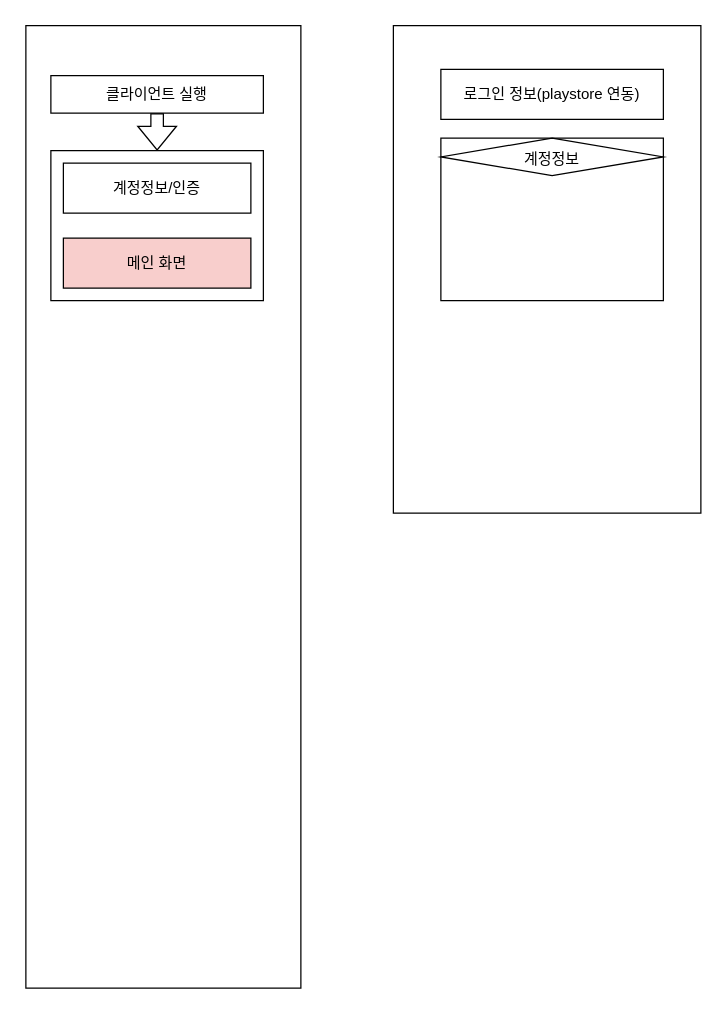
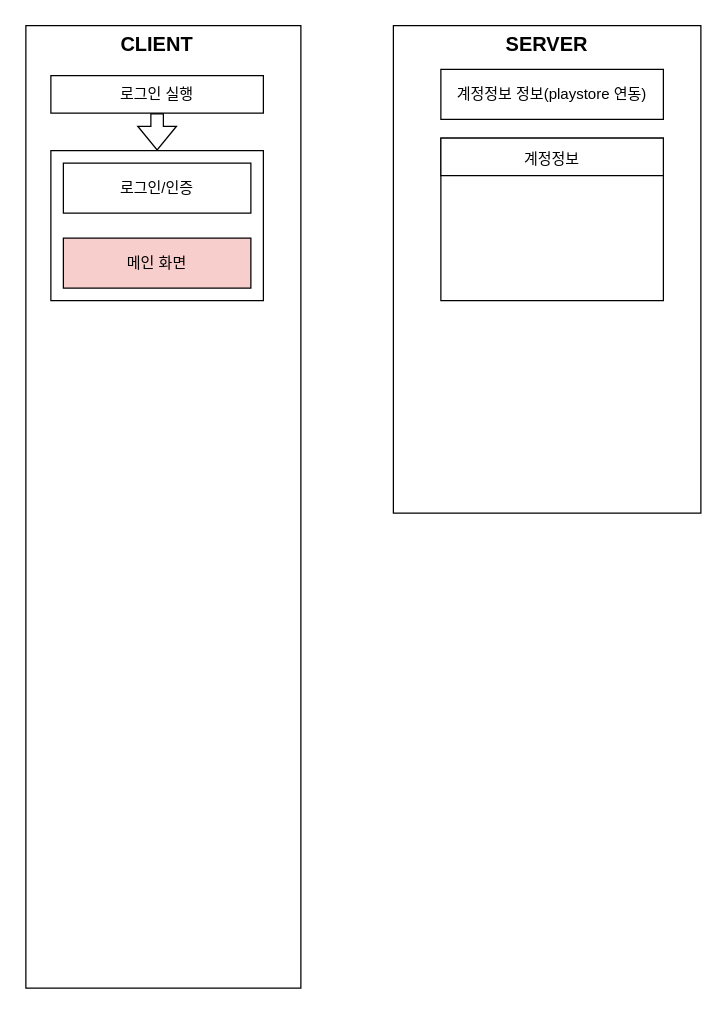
none -> (157, 44)
none -> (547, 44)
(157, 94) -> (157, 94)
(552, 94) -> (552, 94)
(552, 157) -> (552, 157)
(157, 188) -> (157, 188)
